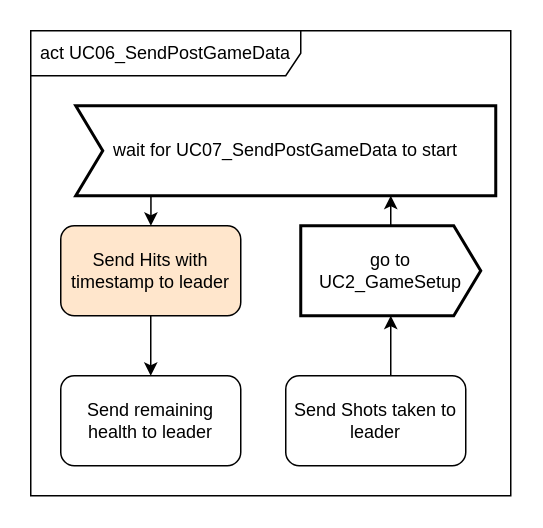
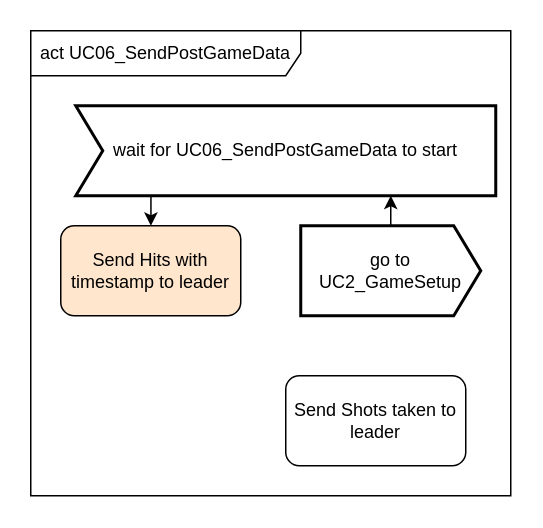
(286, 151) -> (286, 151)
(151, 341) -> none
(391, 352) -> none
(151, 421) -> none
